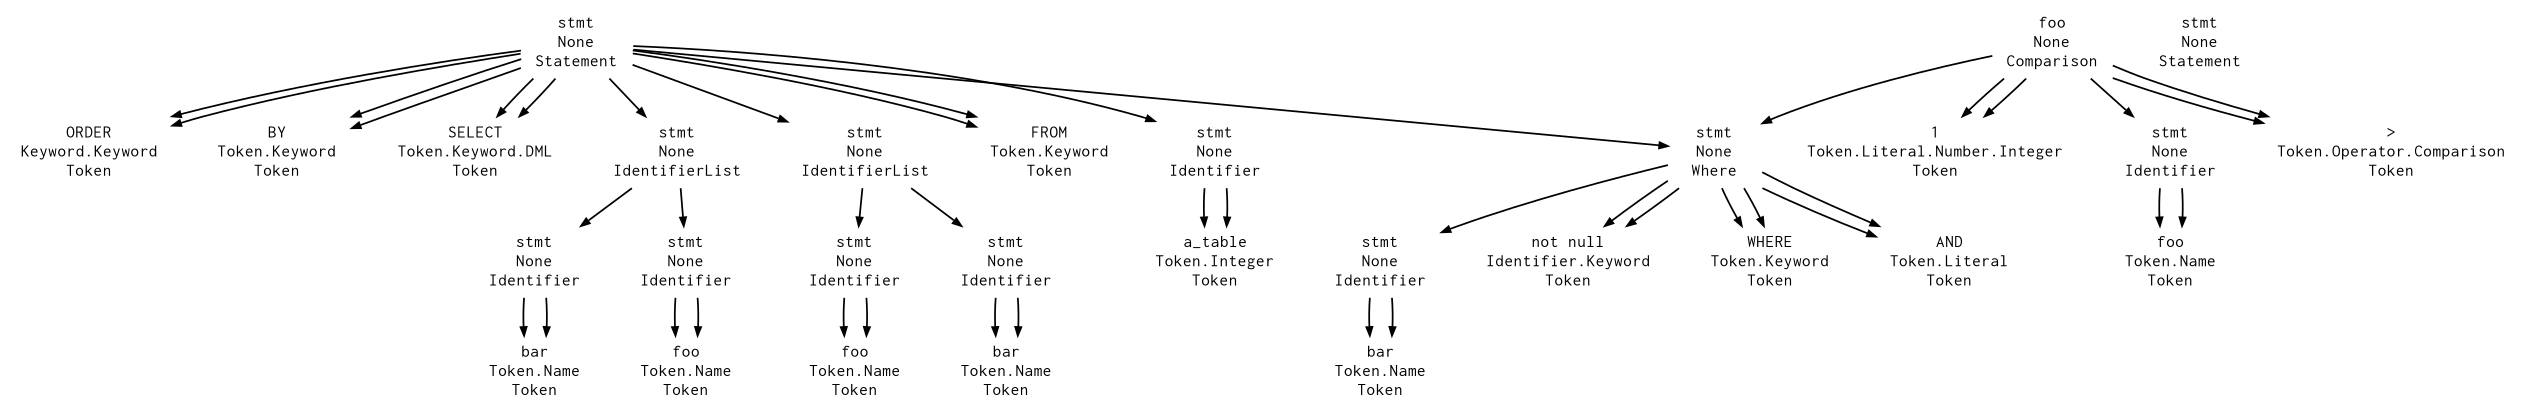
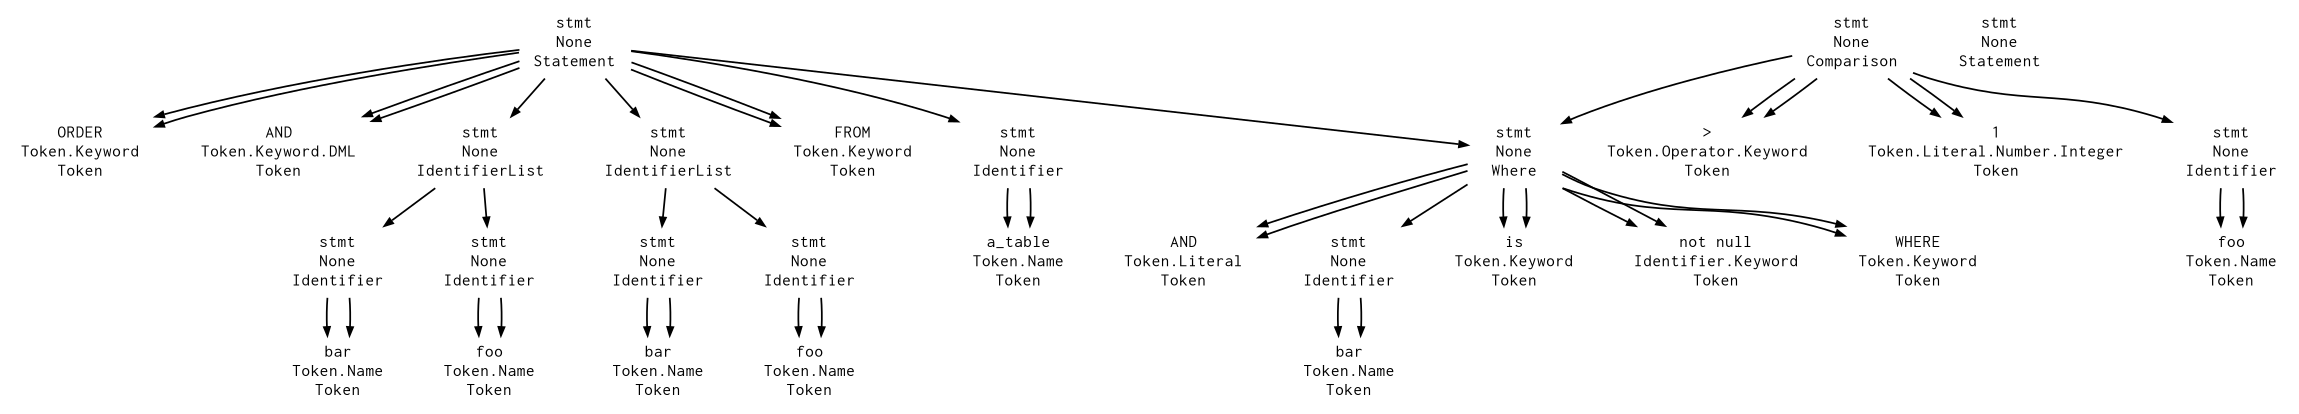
(2053, 43) -> (1853, 43)
(90, 152) -> (81, 152)
(278, 152) -> none
(476, 152) -> (279, 152)
(2392, 152) -> (1708, 152)
(1216, 262) -> (1019, 262)
none -> (1515, 262)
